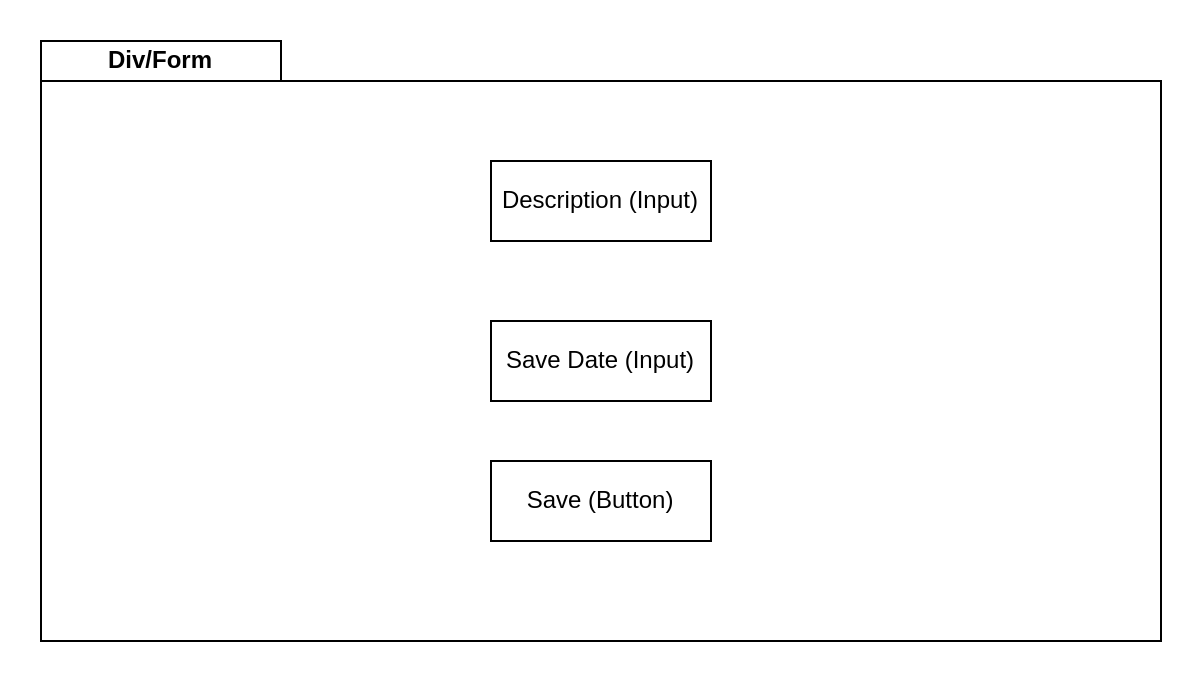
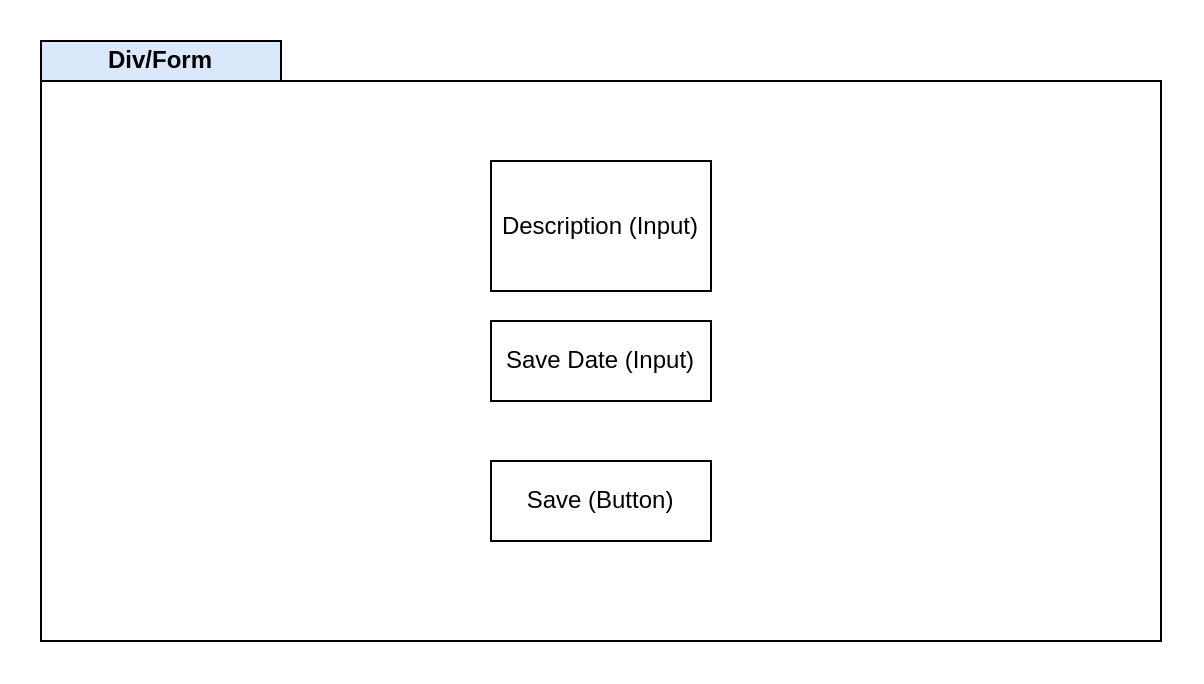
(161, 61) -> (161, 61)
(601, 201) -> (601, 226)
